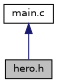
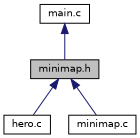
(29, 69) -> (65, 69)
none -> (27, 125)
none -> (102, 125)
